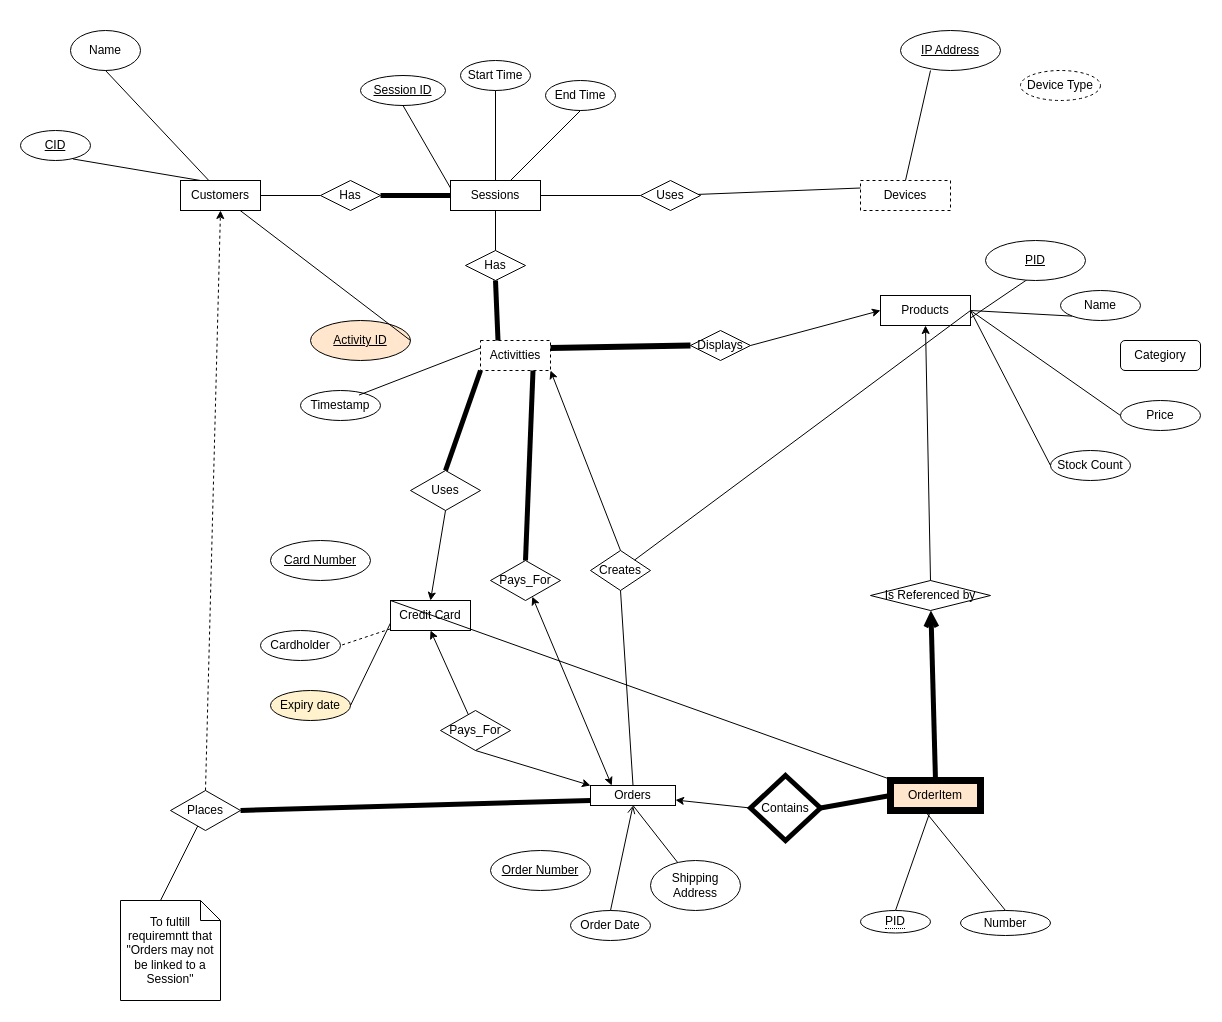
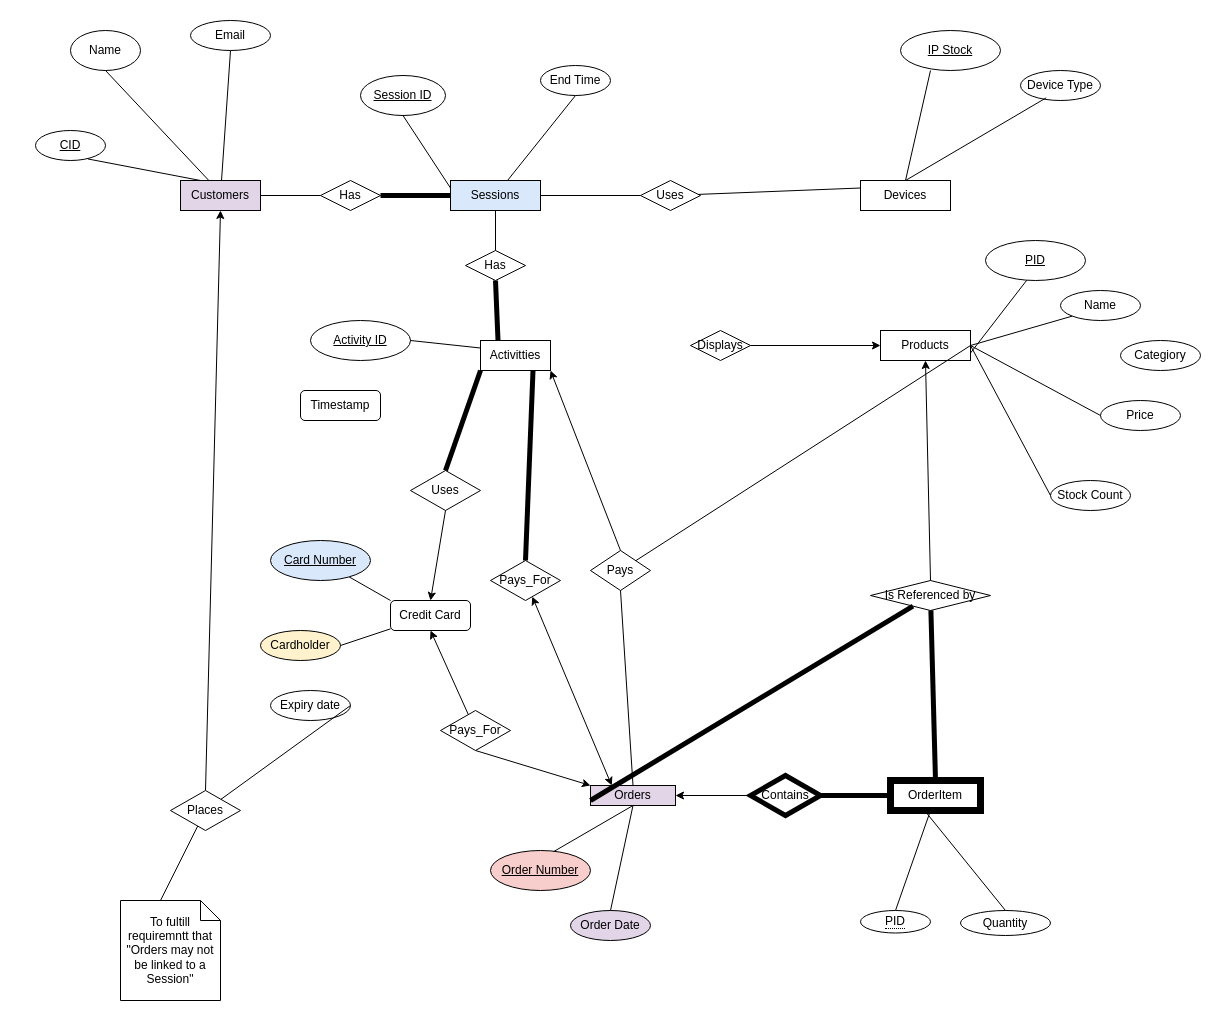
none -> (231, 36)
(951, 51) -> (951, 51)
(496, 76) -> none
(1061, 86) -> (1061, 86)
(403, 91) -> (403, 96)
(581, 96) -> (576, 81)
none -> (226, 116)
(496, 136) -> none
none -> (976, 139)
(56, 146) -> (71, 146)
(221, 196) -> (221, 196)
(496, 196) -> (496, 196)
(906, 196) -> (906, 196)
(325, 276) -> (444, 344)
(926, 311) -> (926, 346)
(361, 341) -> (361, 341)
(621, 347) -> none
(516, 356) -> (516, 356)
(1161, 356) -> (1161, 356)
(419, 372) -> none
(341, 406) -> (341, 406)
(1161, 416) -> (1141, 416)
(1091, 466) -> (1091, 496)
(213, 504) -> (213, 504)
(321, 561) -> (321, 561)
(621, 571) -> (621, 571)
(431, 616) -> (431, 616)
(931, 624) -> (931, 613)
(366, 637) -> (366, 637)
(301, 646) -> (301, 646)
(370, 665) -> (286, 752)
(639, 689) -> (370, 589)
(311, 706) -> (311, 706)
(633, 796) -> (633, 796)
(936, 796) -> (936, 796)
(416, 806) -> (752, 703)
(786, 808) -> (786, 796)
(632, 810) -> (632, 810)
none -> (591, 830)
(657, 836) -> none
(541, 871) -> (541, 871)
(696, 886) -> none
(1006, 924) -> (1006, 924)
(611, 926) -> (611, 926)
